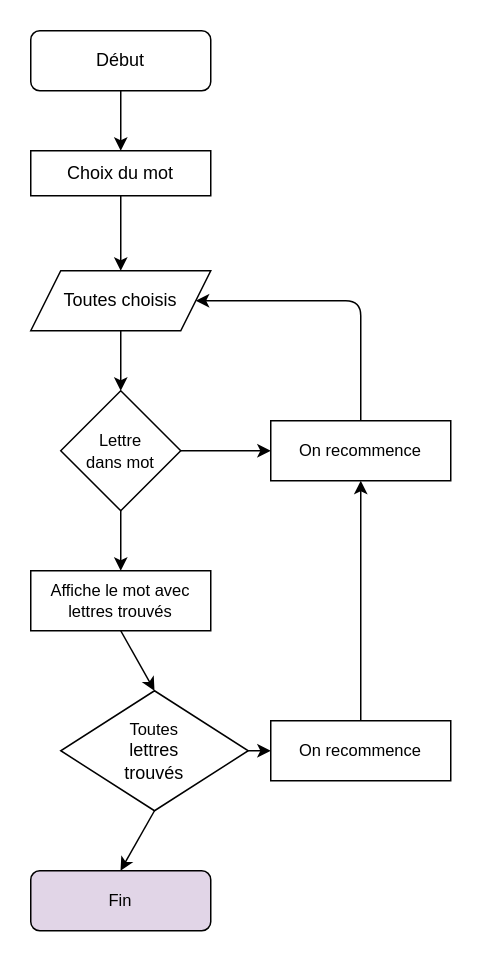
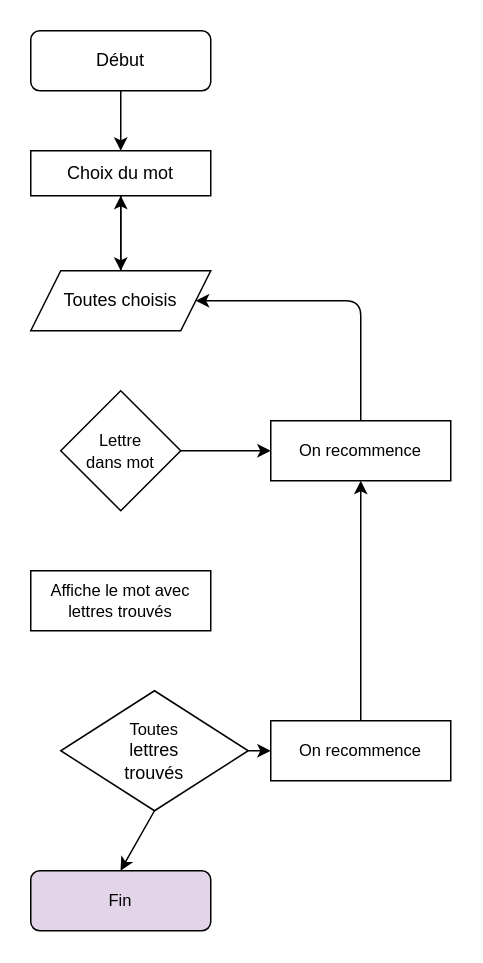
(121, 356) -> (121, 331)
(121, 536) -> none
(135, 656) -> none
